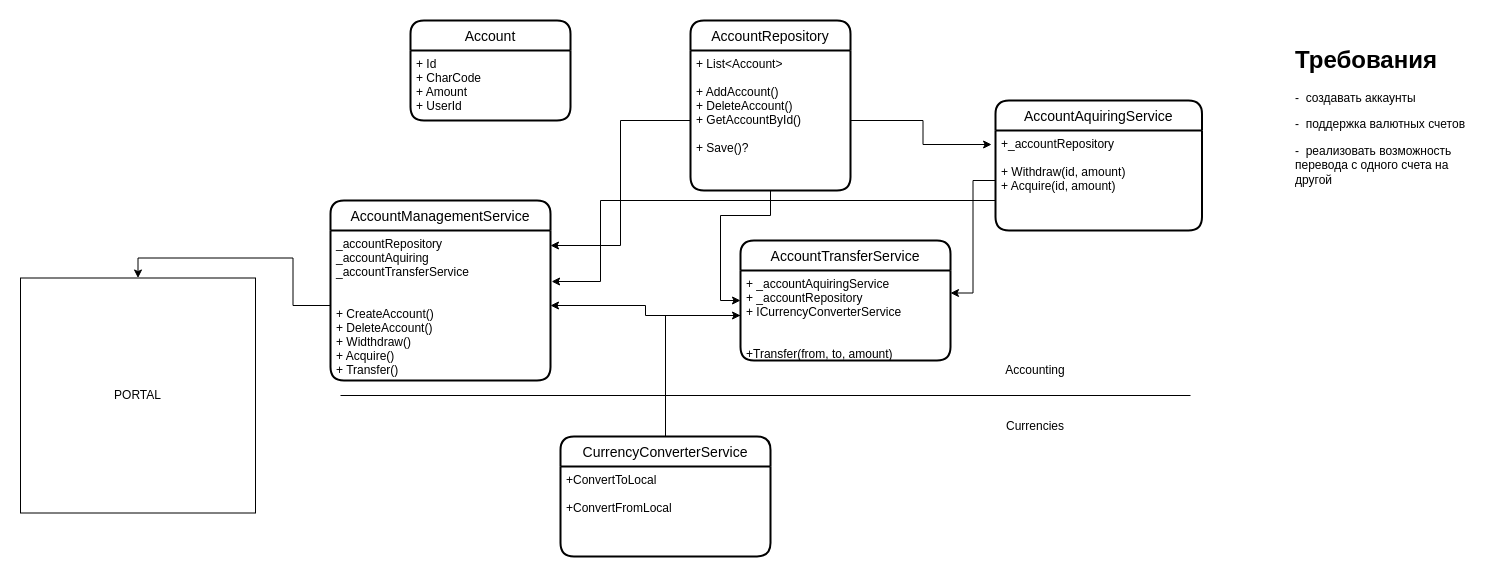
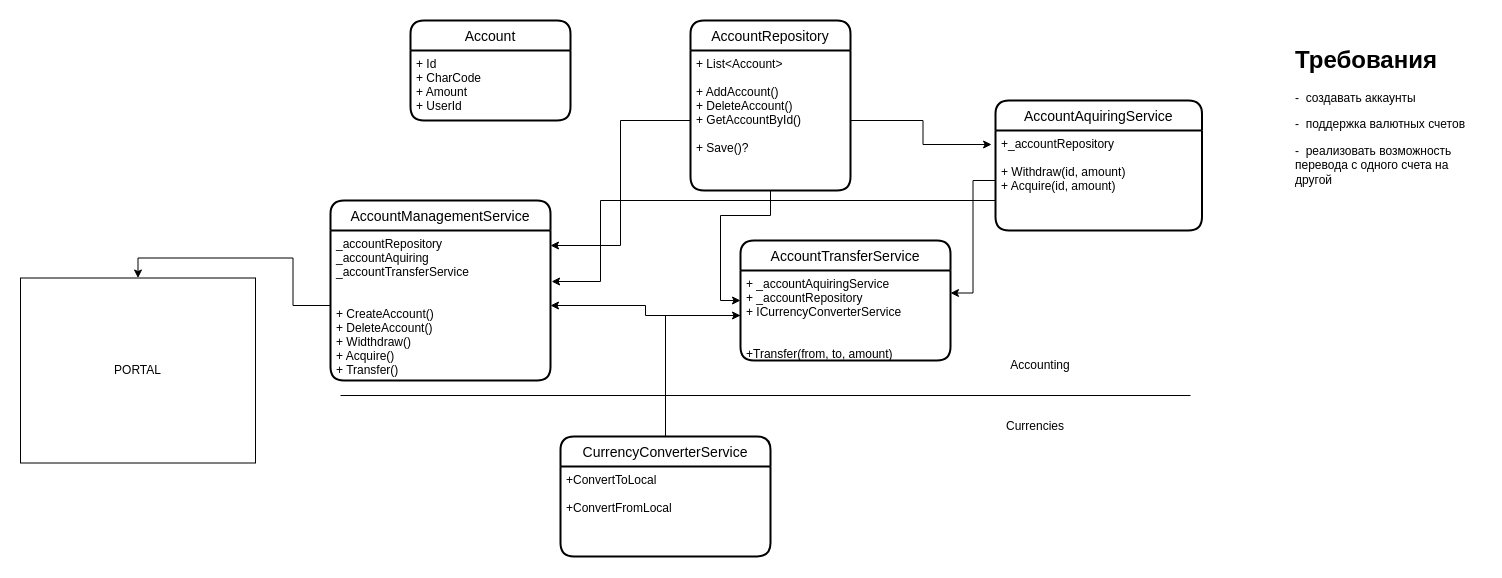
(1036, 371) -> (1041, 366)
(138, 396) -> (138, 371)
